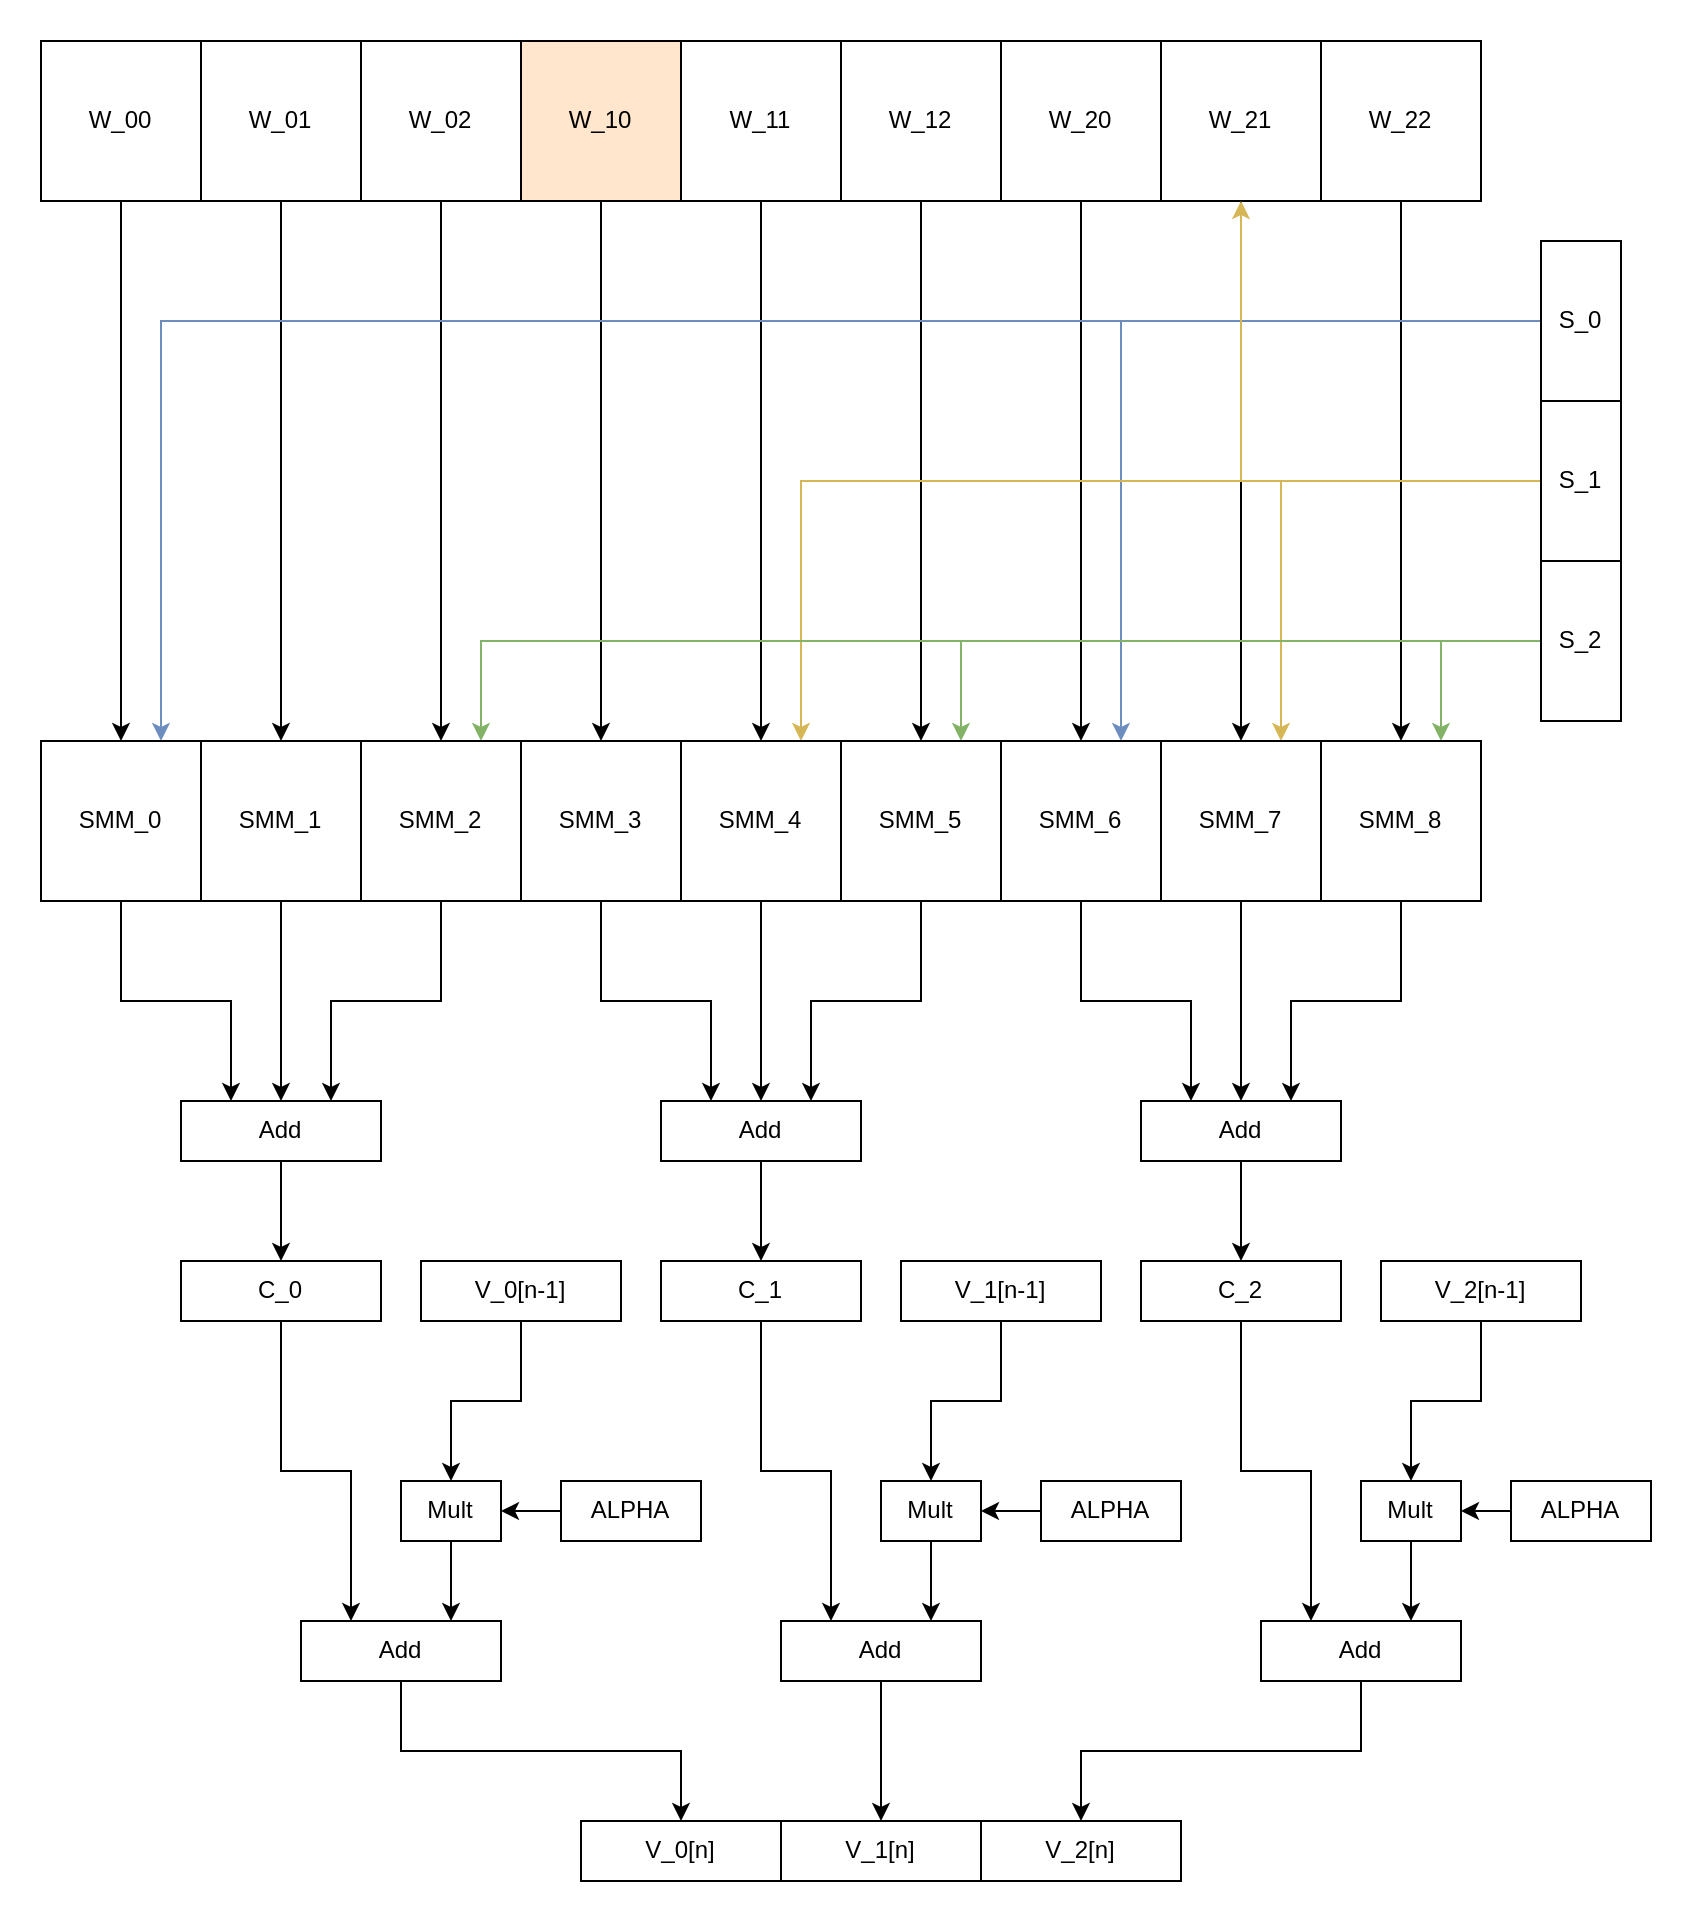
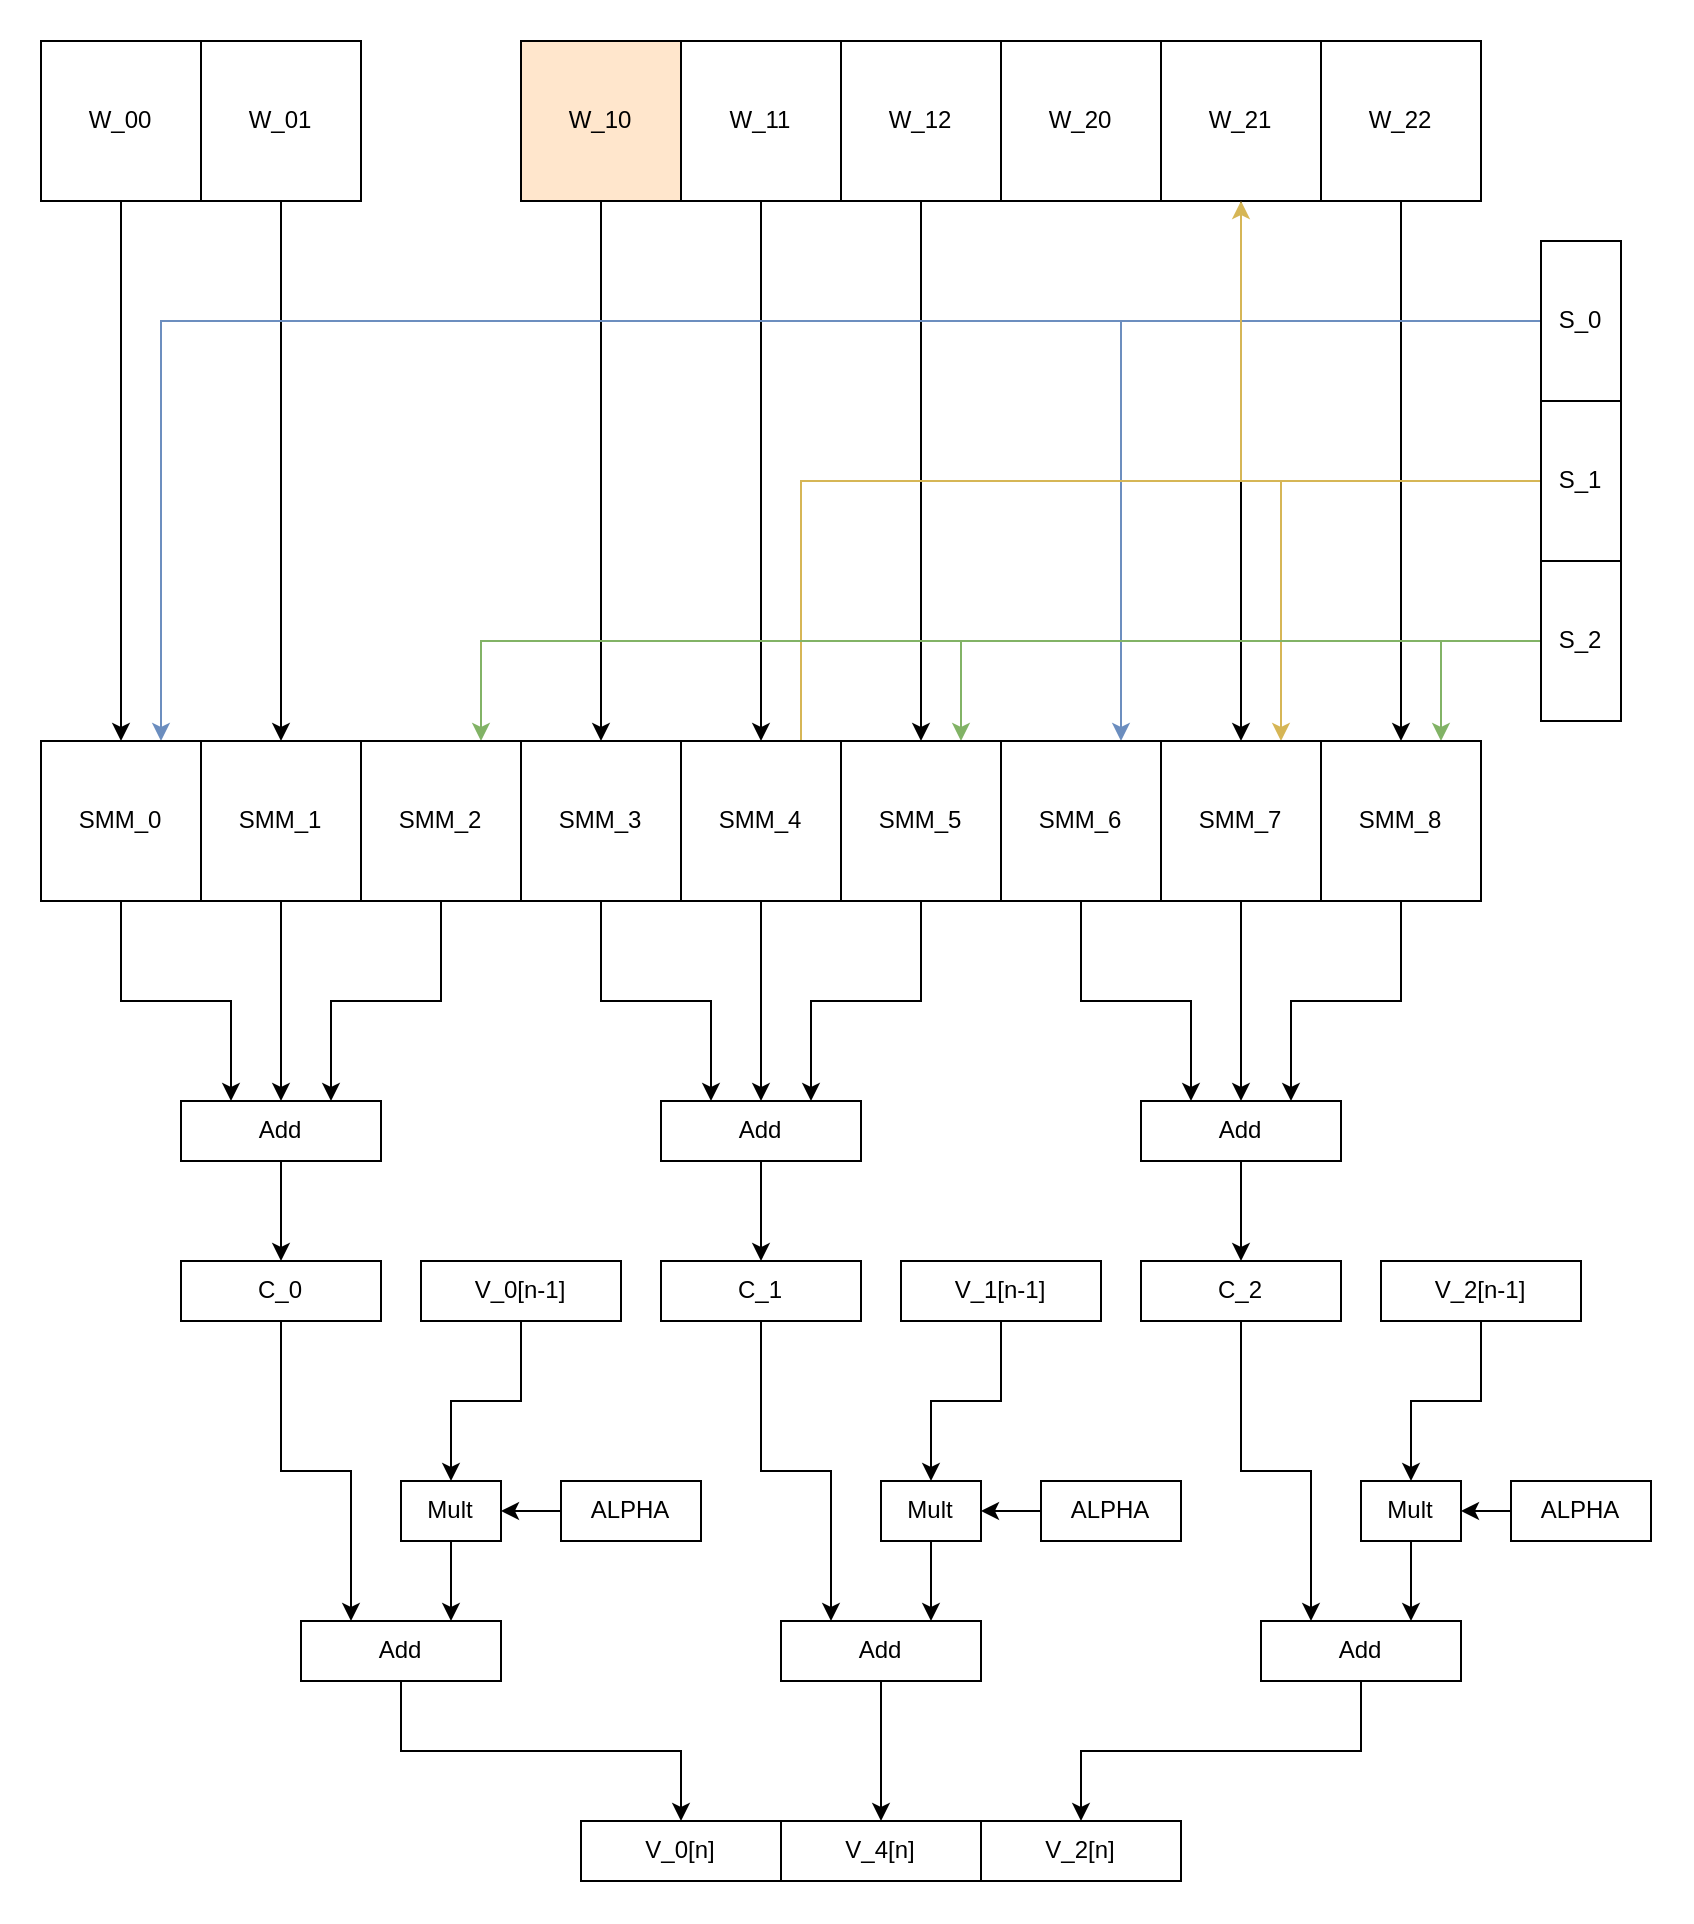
(441, 121) -> none
(441, 464) -> none
(1081, 464) -> none
(801, 726) -> (801, 731)
(881, 1851) -> (881, 1851)
